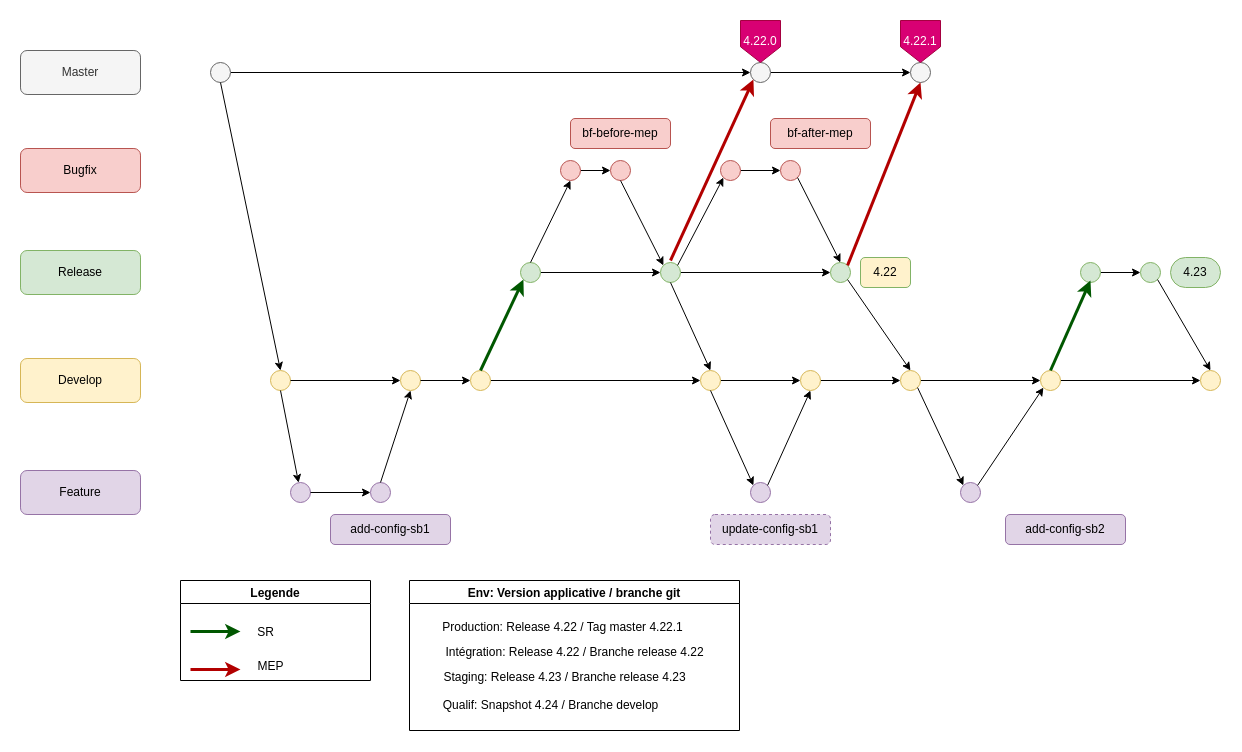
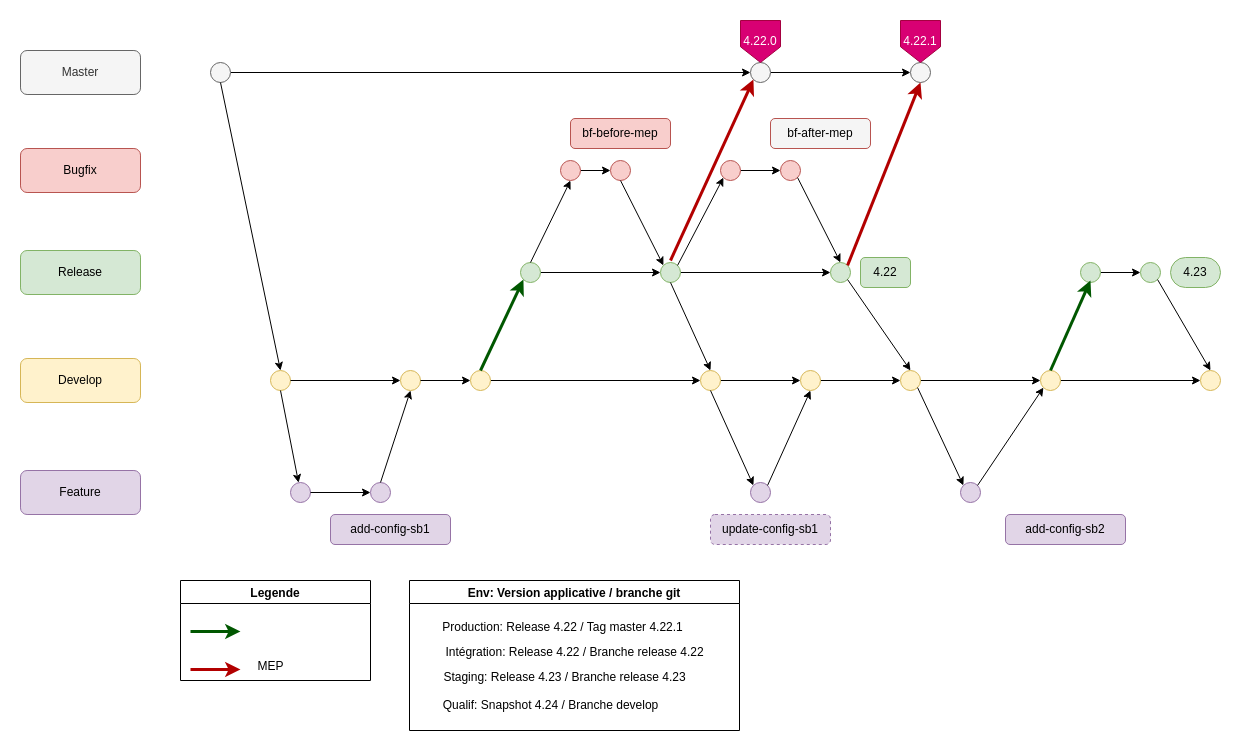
(821, 134) -> (821, 134)
(886, 273) -> (886, 273)
(266, 633) -> none
